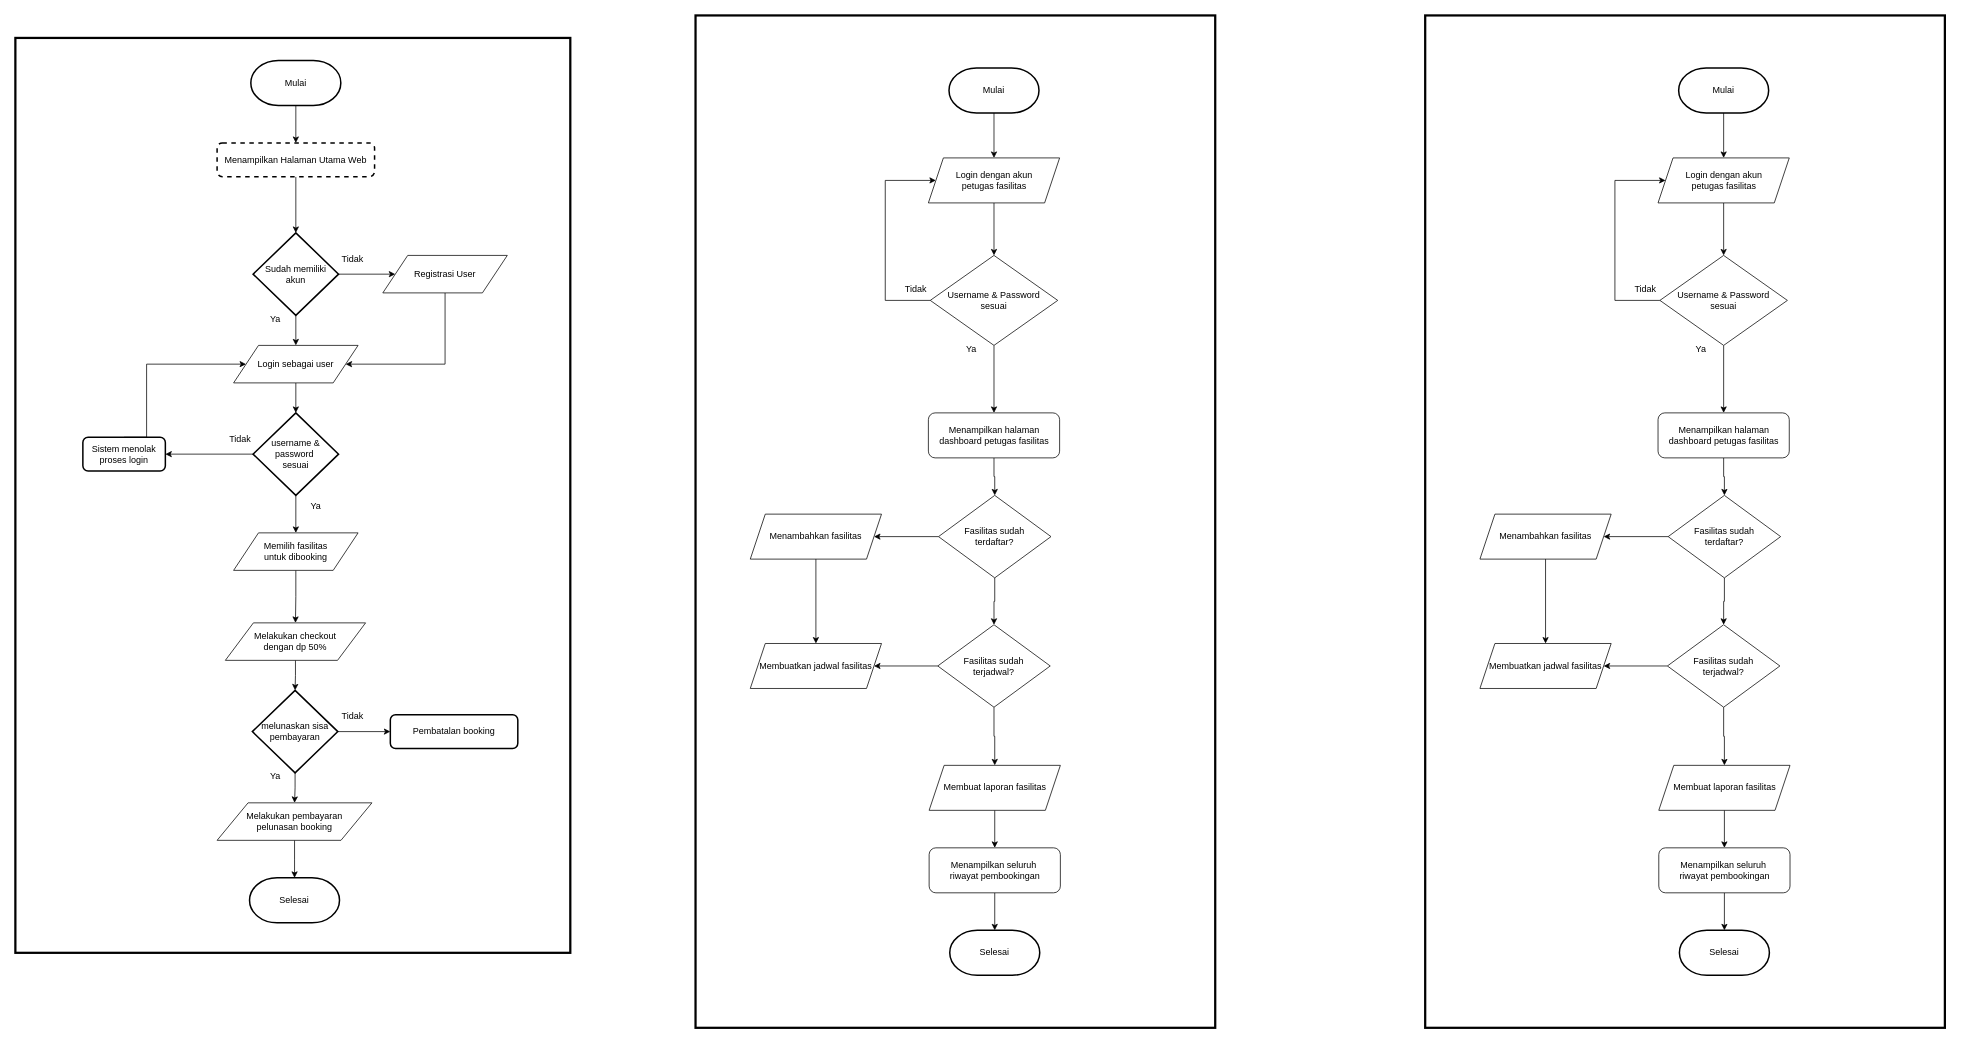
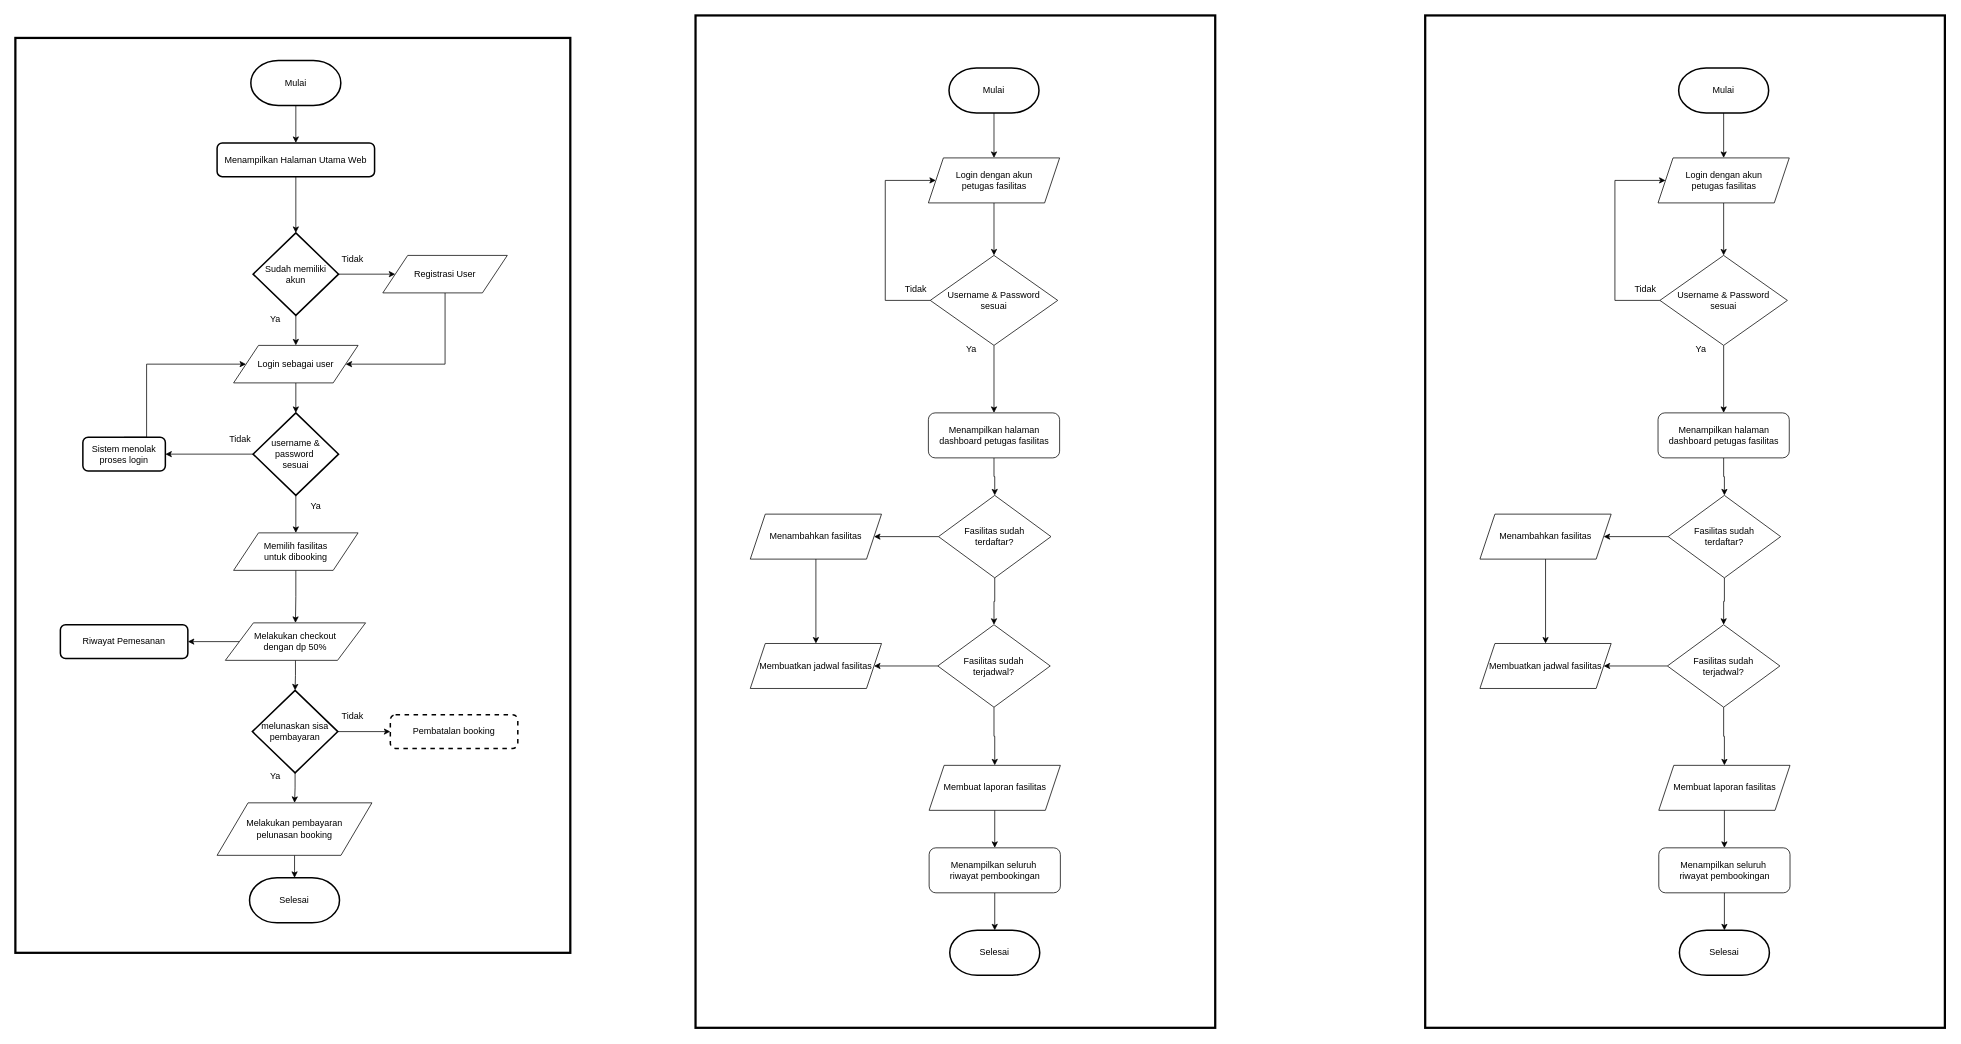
(296, 160) -> (296, 160)
none -> (124, 642)
none -> (216, 642)
(454, 732) -> (454, 732)
(295, 822) -> (295, 829)
